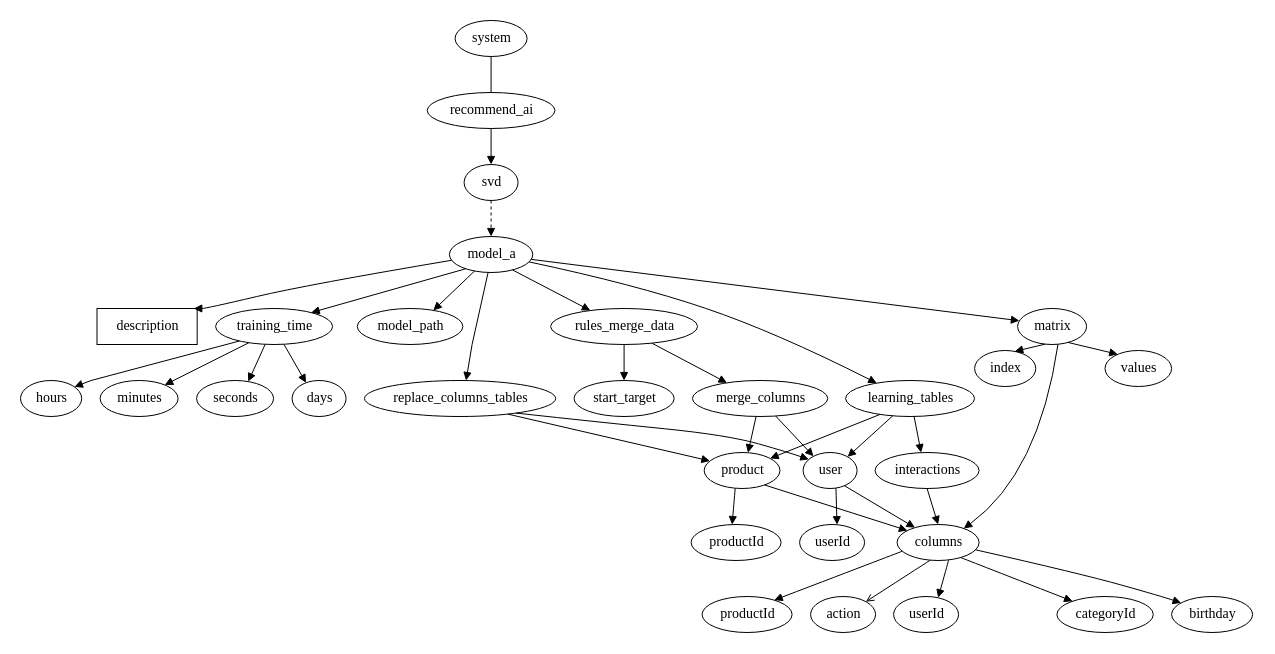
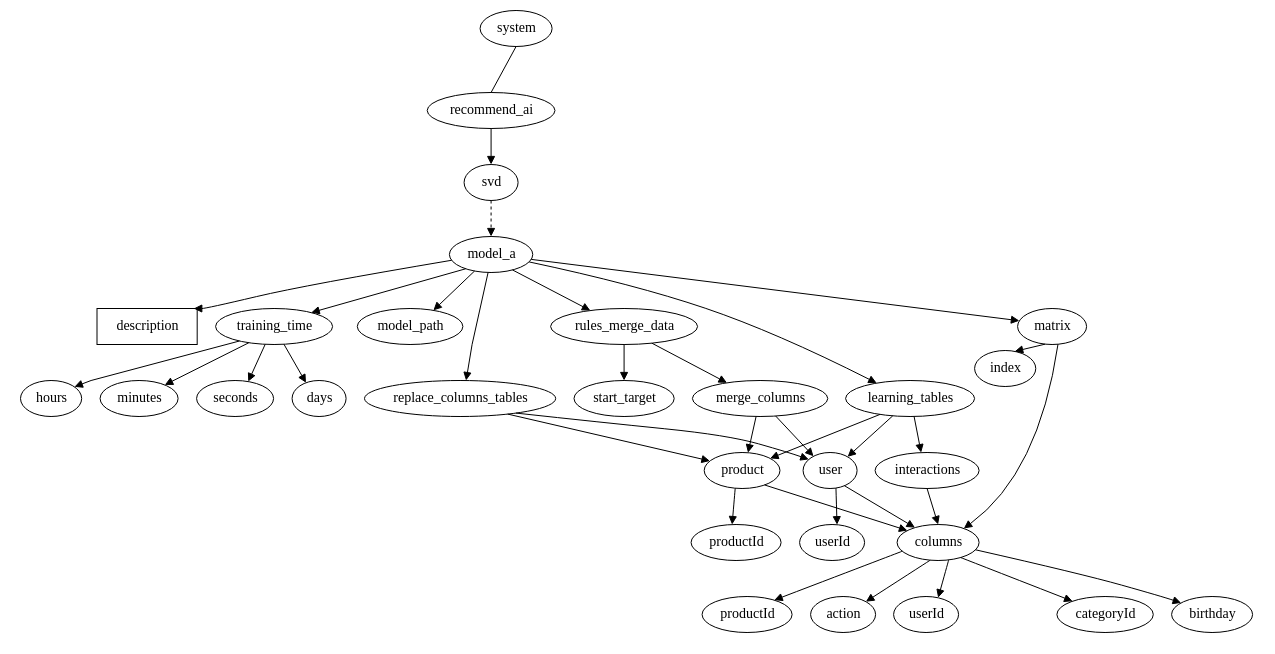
(491, 39) -> (516, 29)
(1088, 347) -> none
(1138, 369) -> none
(872, 598) -> (874, 596)
